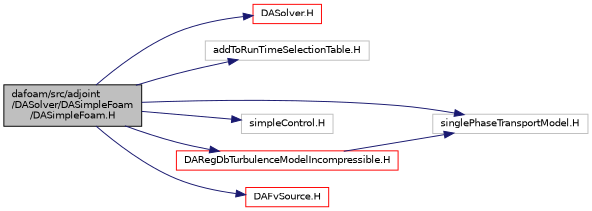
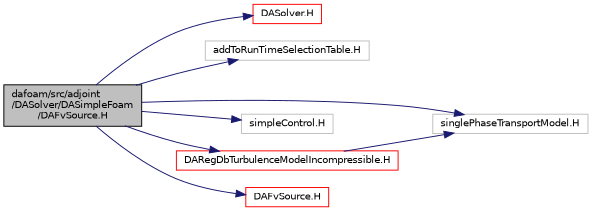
(73, 106) -> (73, 106)
